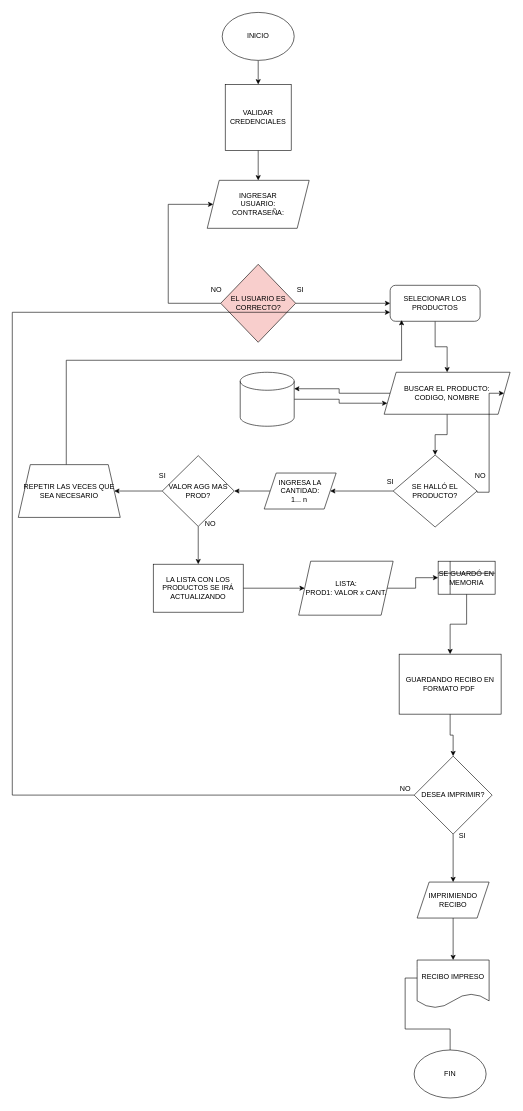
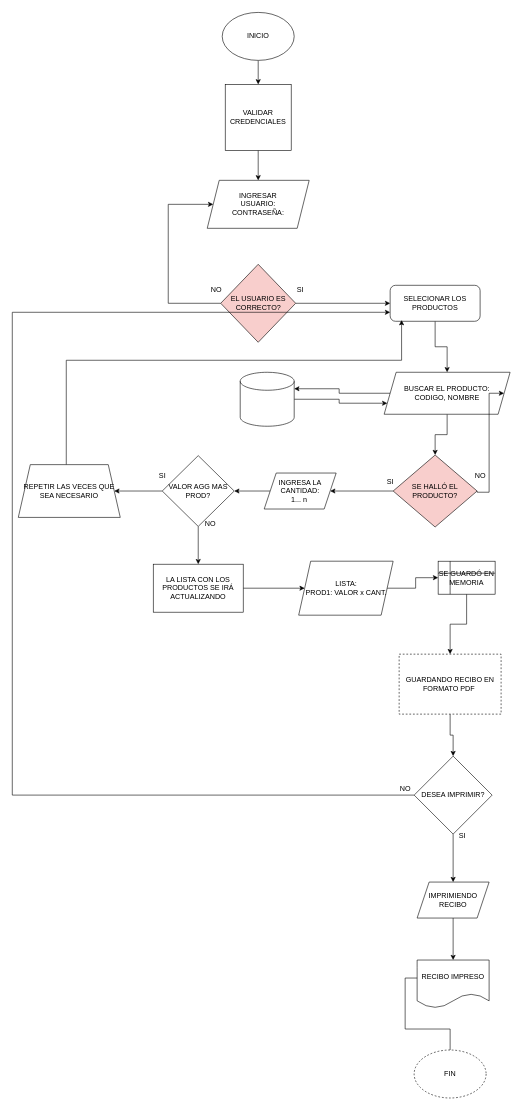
(435, 491) -> (435, 491)
(450, 684) -> (450, 684)
(450, 1074) -> (450, 1074)
